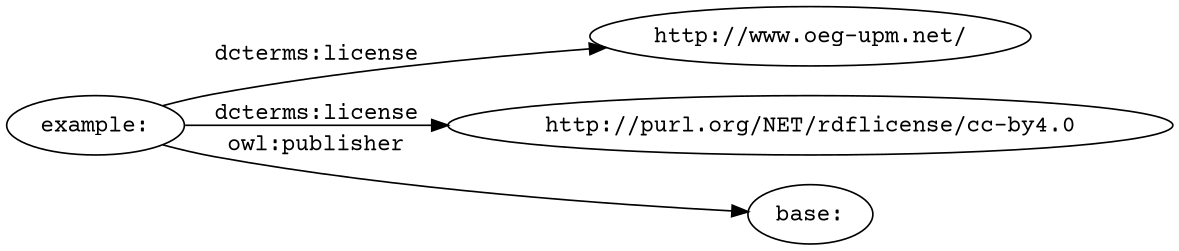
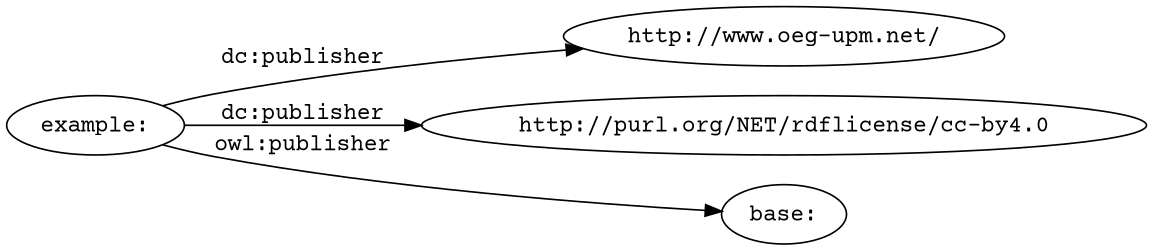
(316, 54) -> (303, 57)
(316, 113) -> (303, 113)
